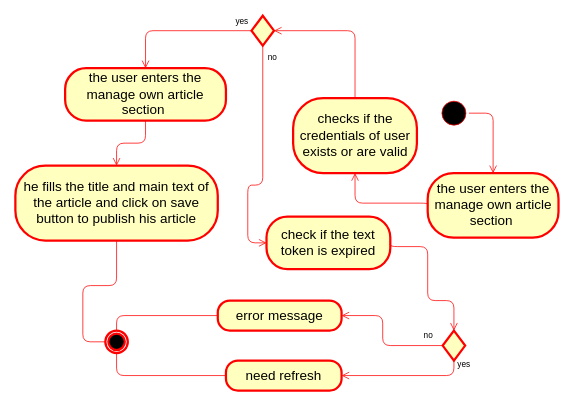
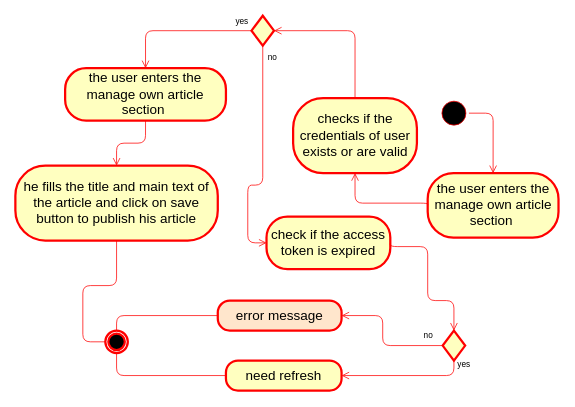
(329, 243) -> (329, 243)
(280, 315) -> (280, 315)
